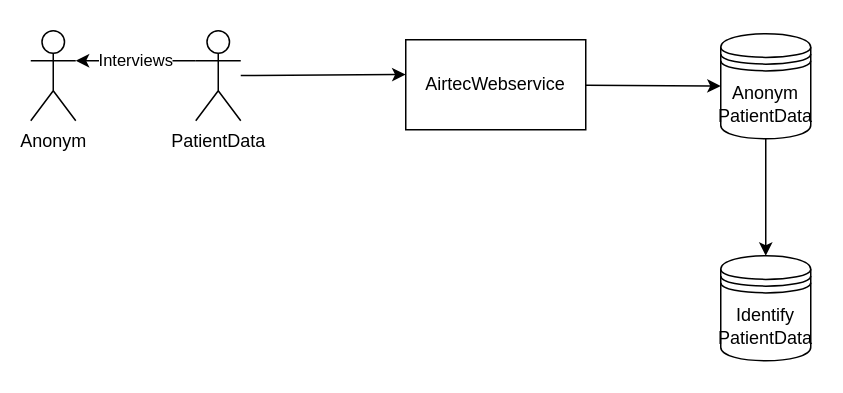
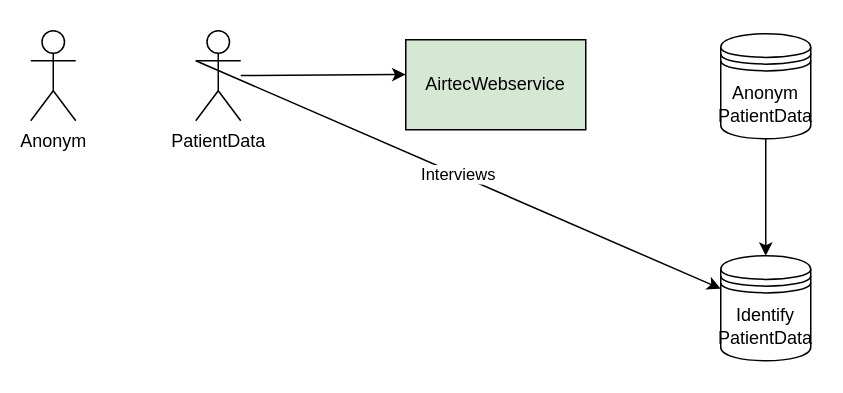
(140, 61) -> (456, 174)
(496, 85) -> (496, 85)
(648, 86) -> none
